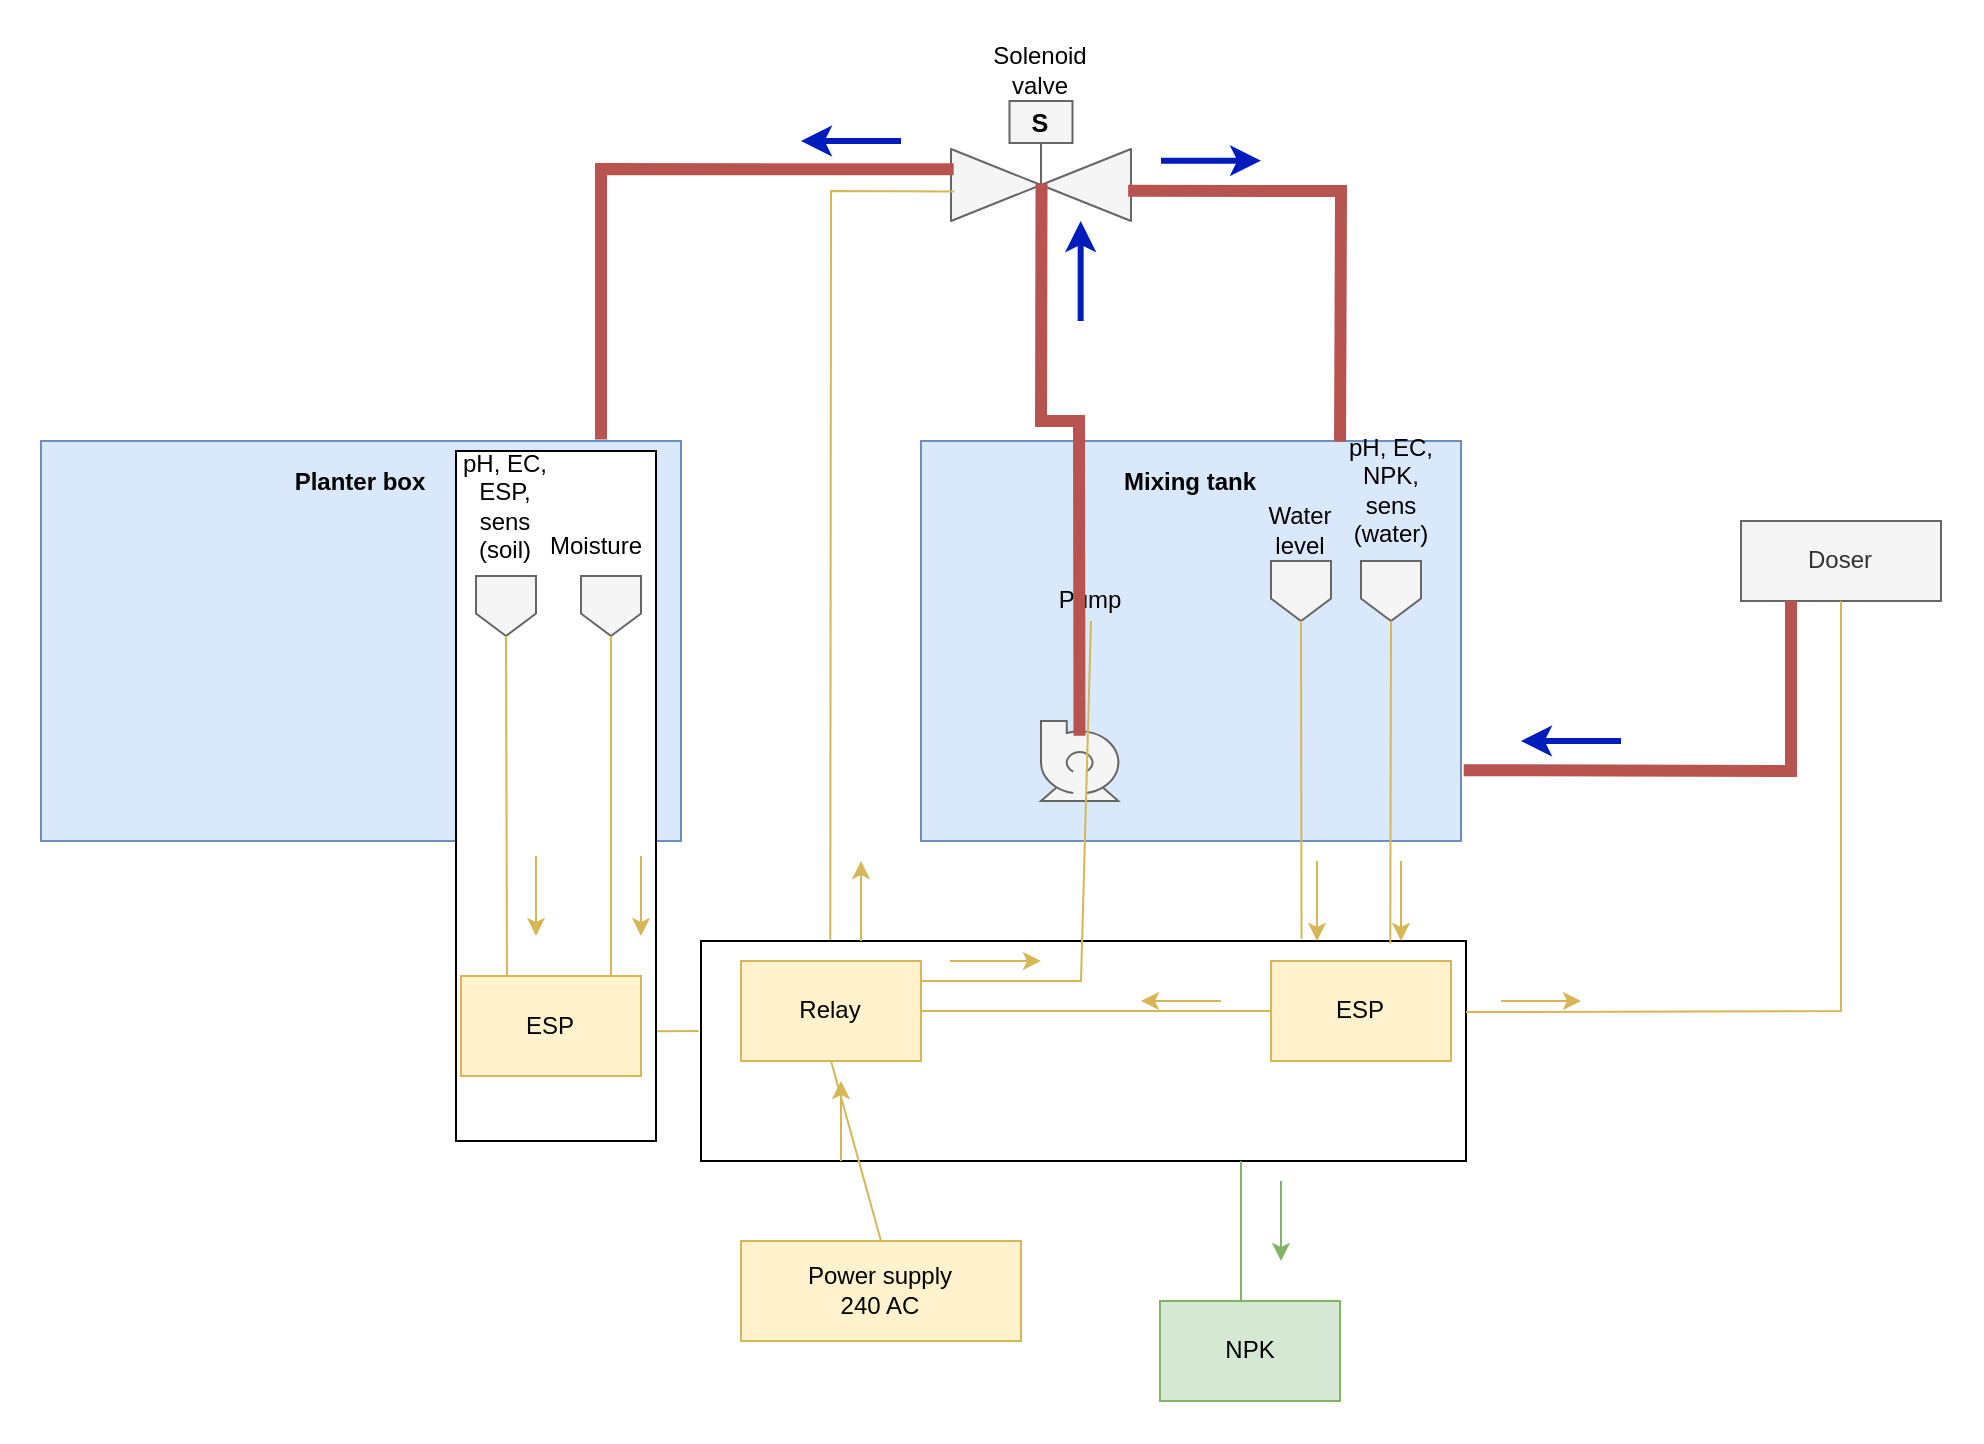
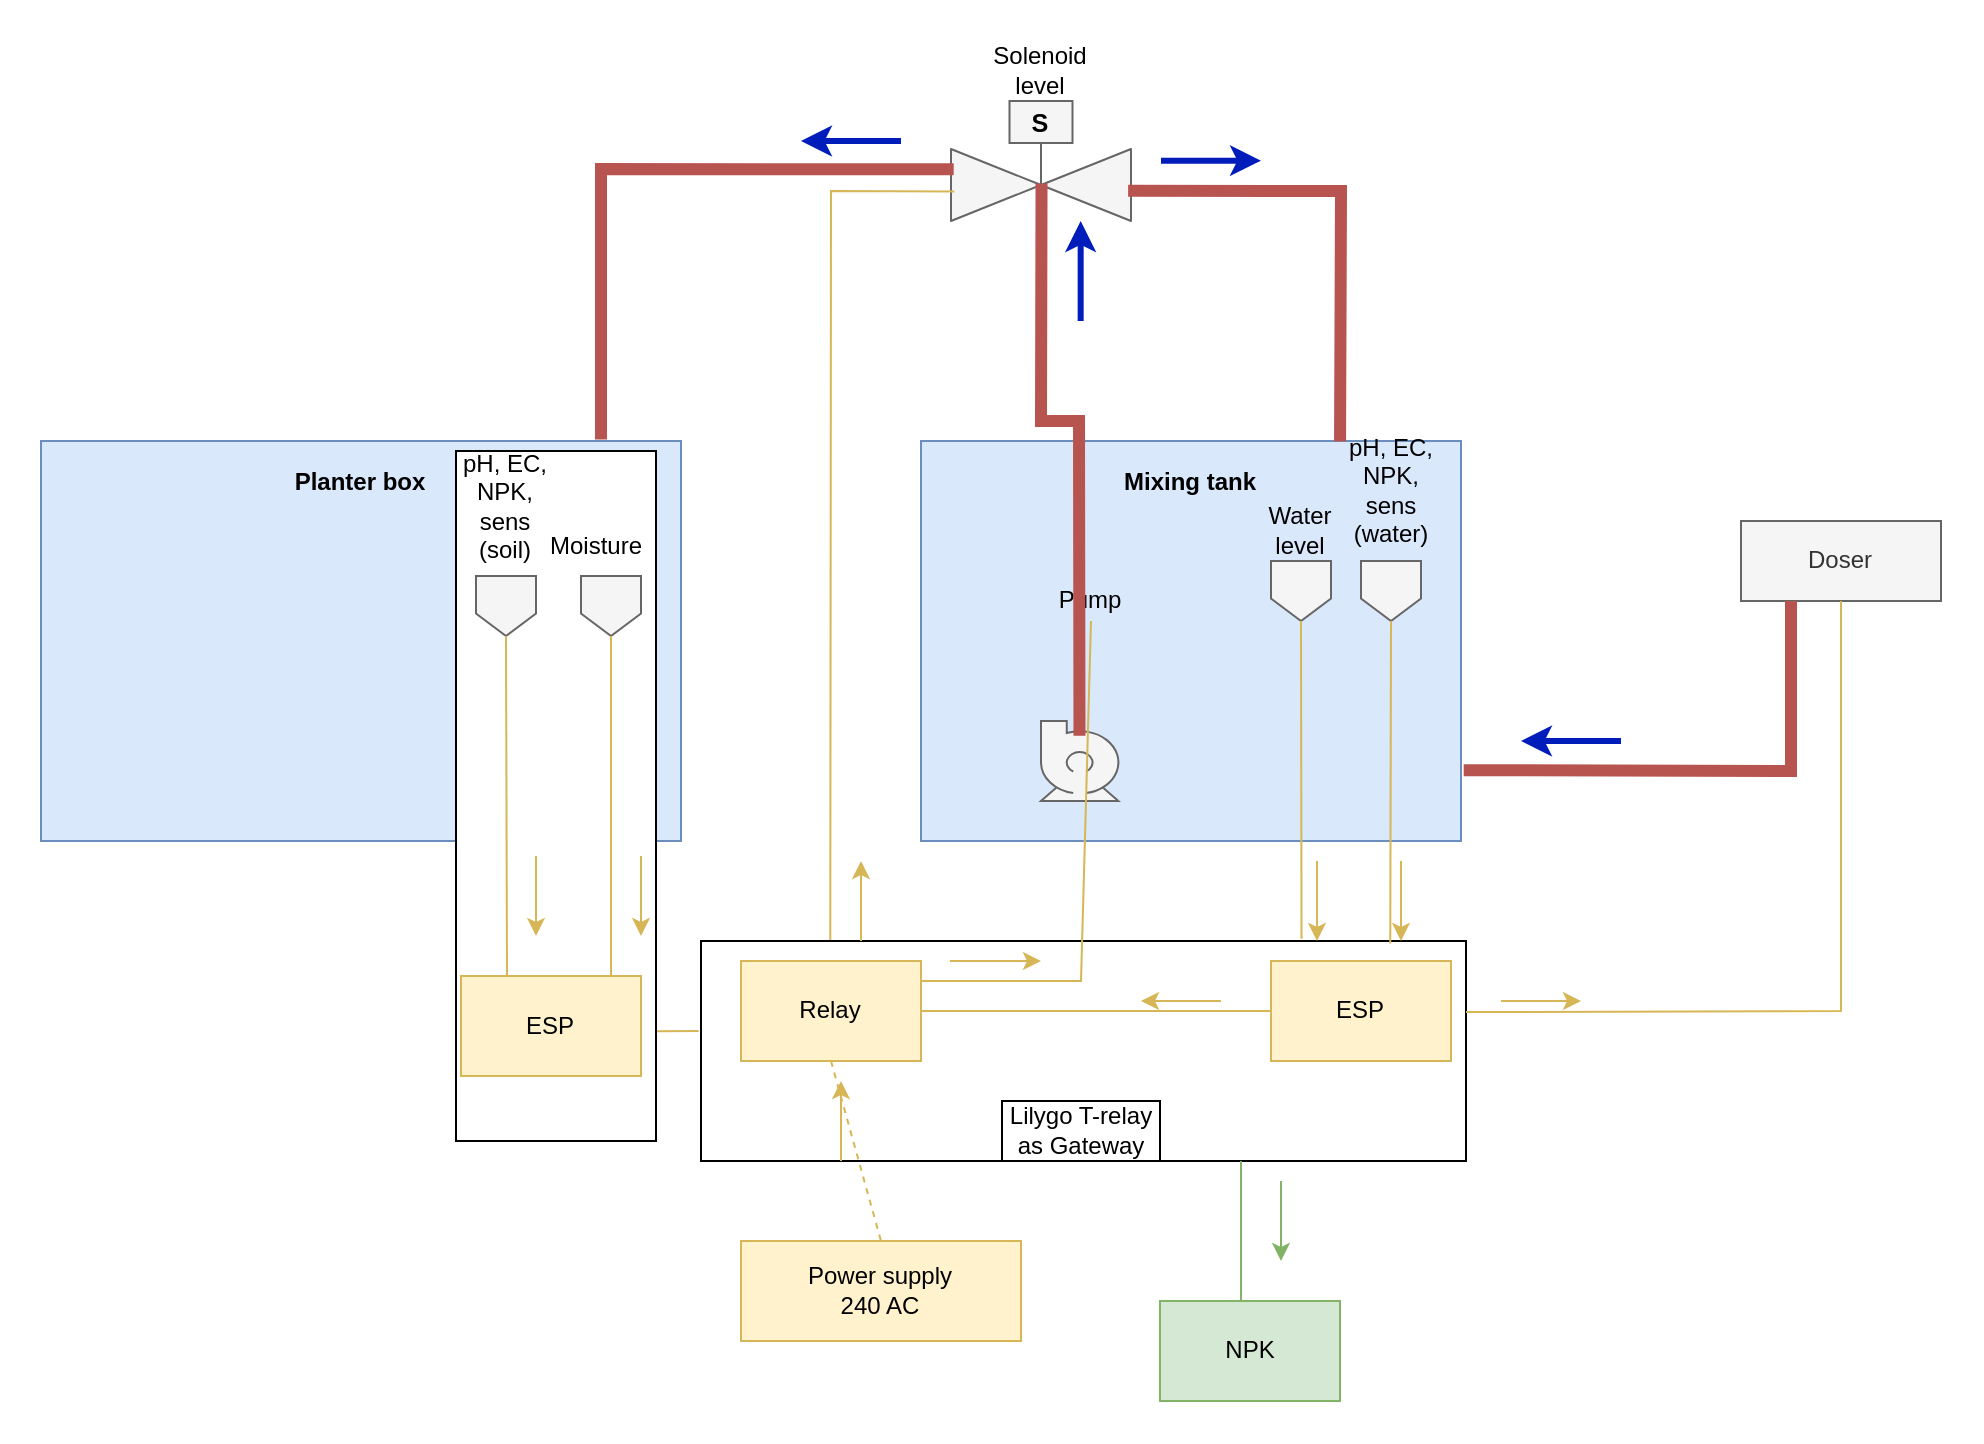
(1041, 71) -> (1041, 71)
(506, 507) -> (506, 507)
none -> (1081, 1131)
(861, 1170) -> (861, 1170)
